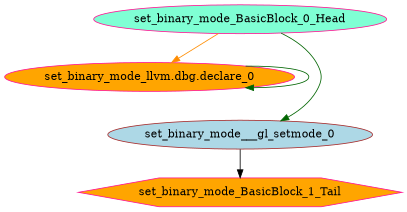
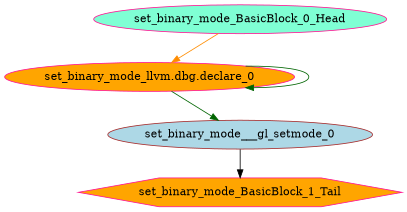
(321, 73) -> (192, 104)
